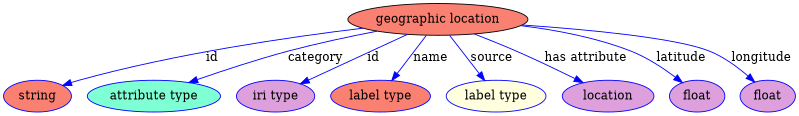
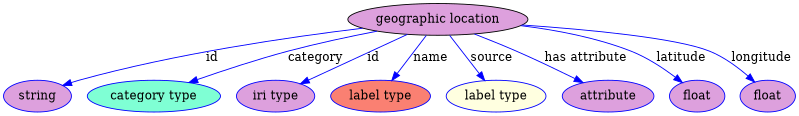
(438, 19) -> (438, 19)
(37, 96) -> (37, 96)
(154, 96) -> (154, 96)
(608, 96) -> (608, 96)
